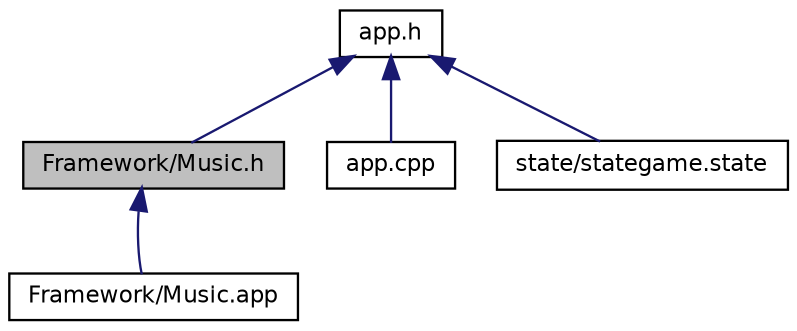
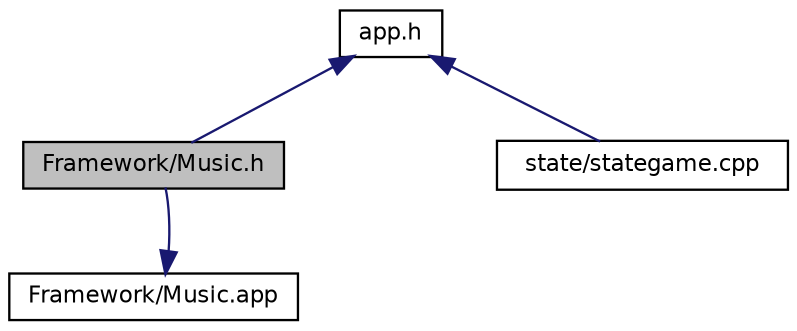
(391, 165) -> none
(642, 165) -> (642, 165)
(138, 243) -> (169, 219)
